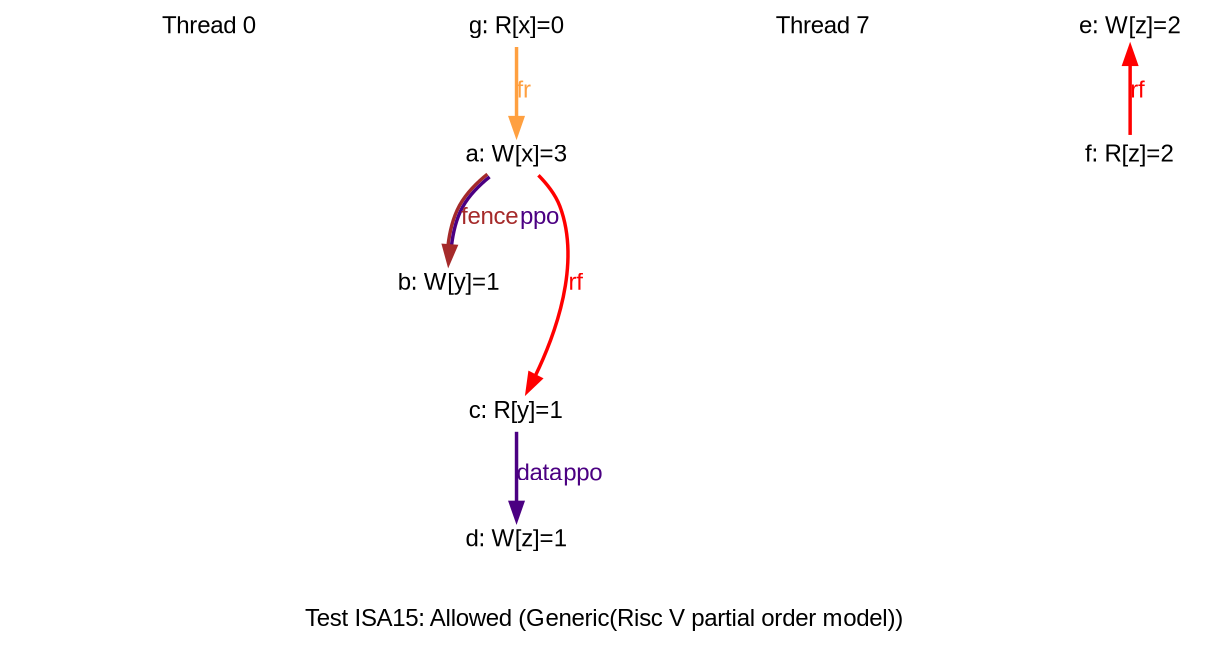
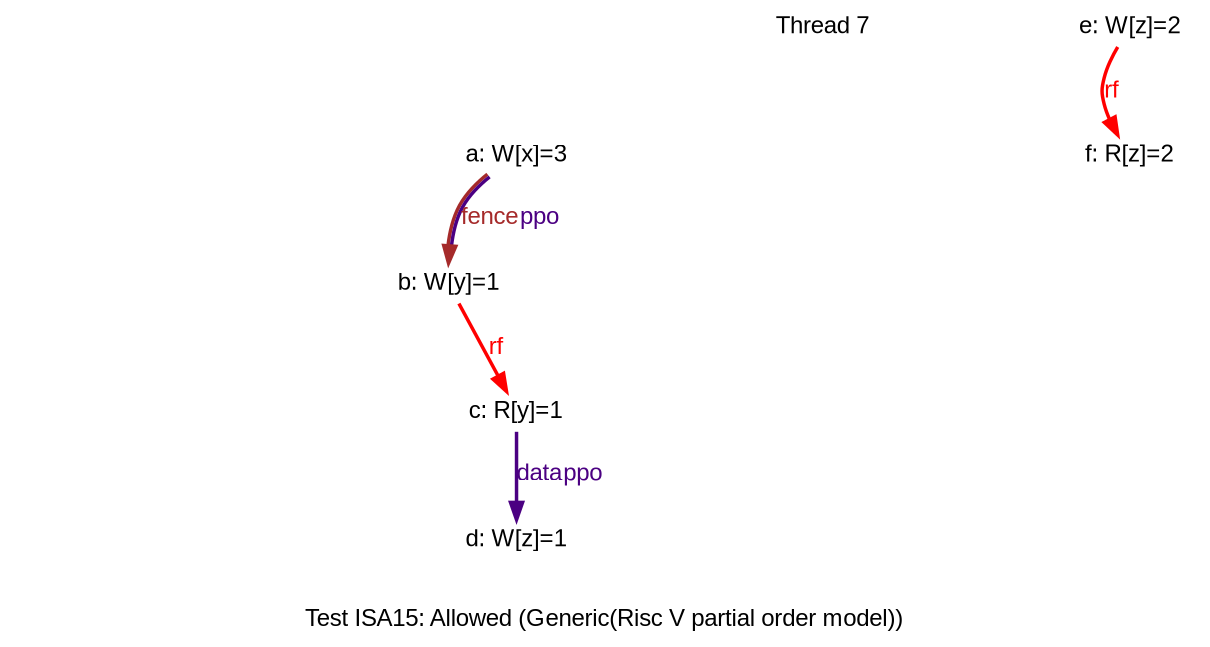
(210, 27) -> none
(517, 27) -> none
(1130, 100) -> (1103, 82)
(567, 274) -> (479, 340)
